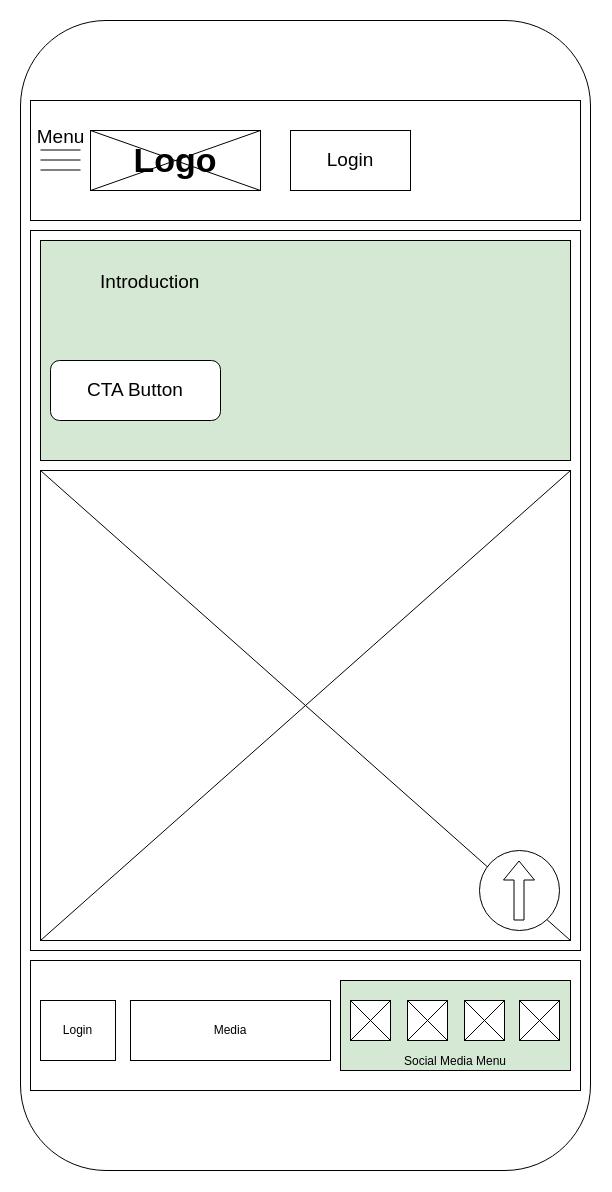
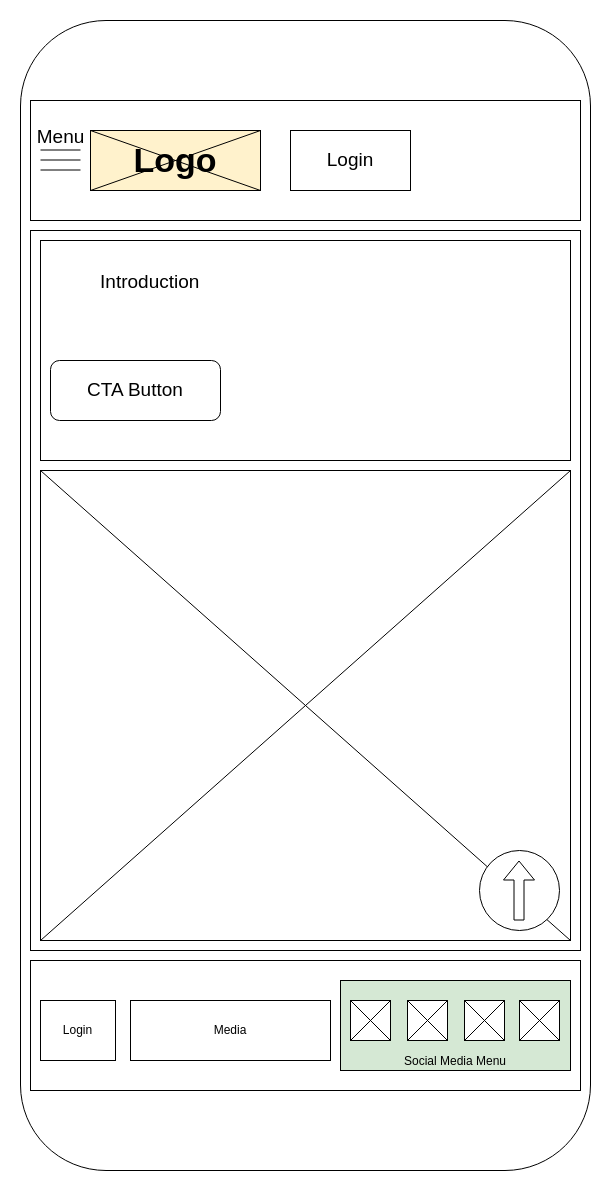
(176, 161) -> (176, 161)
(306, 351) -> (306, 351)
